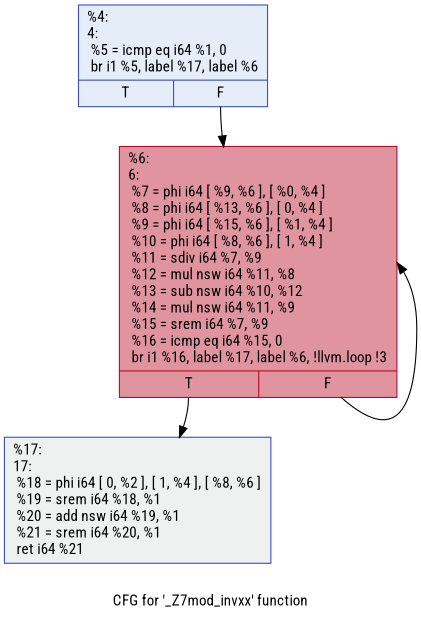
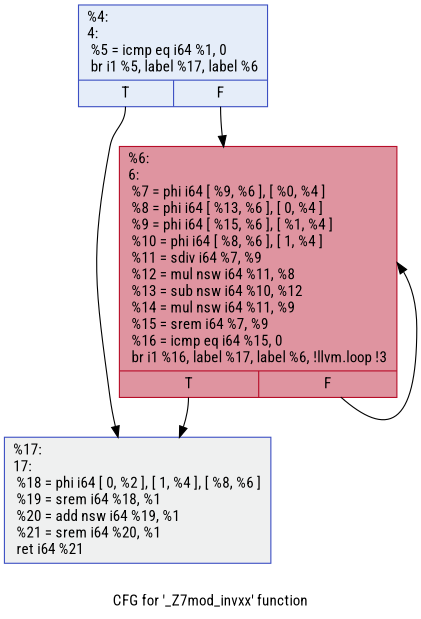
none -> (97, 265)
